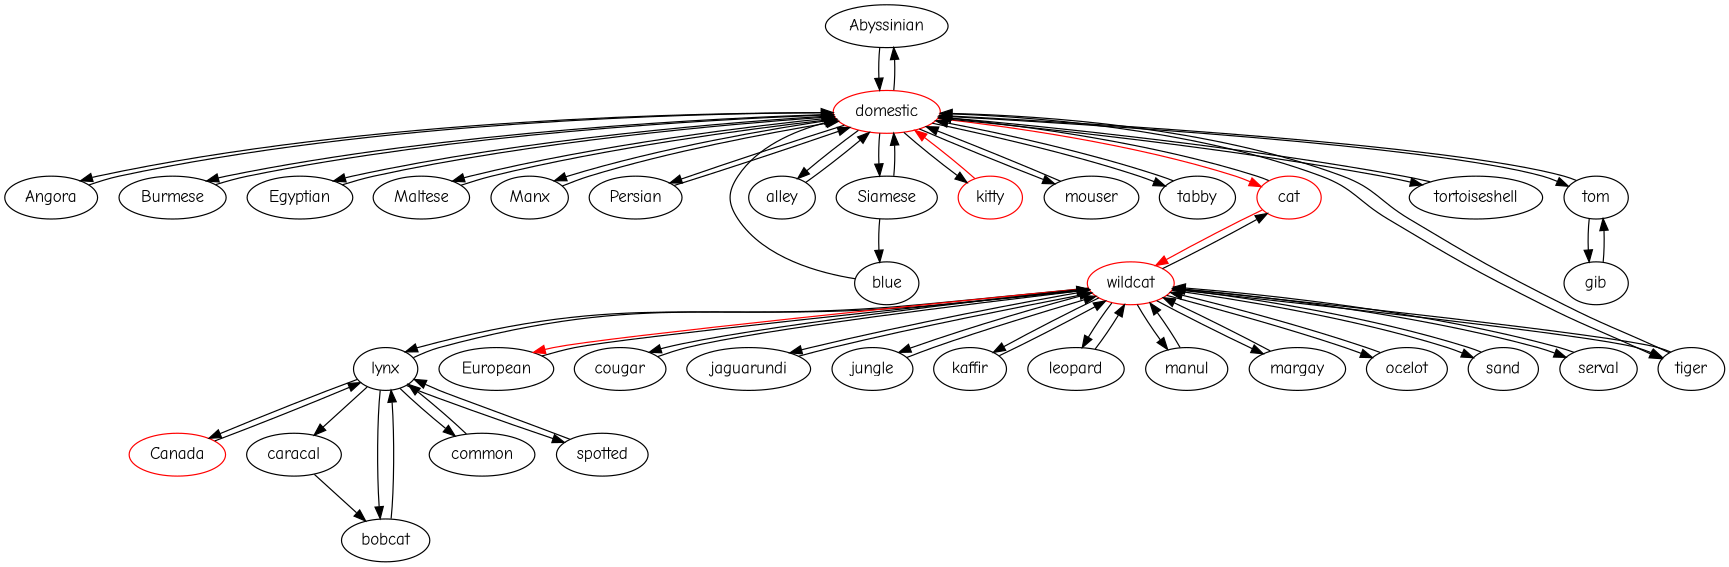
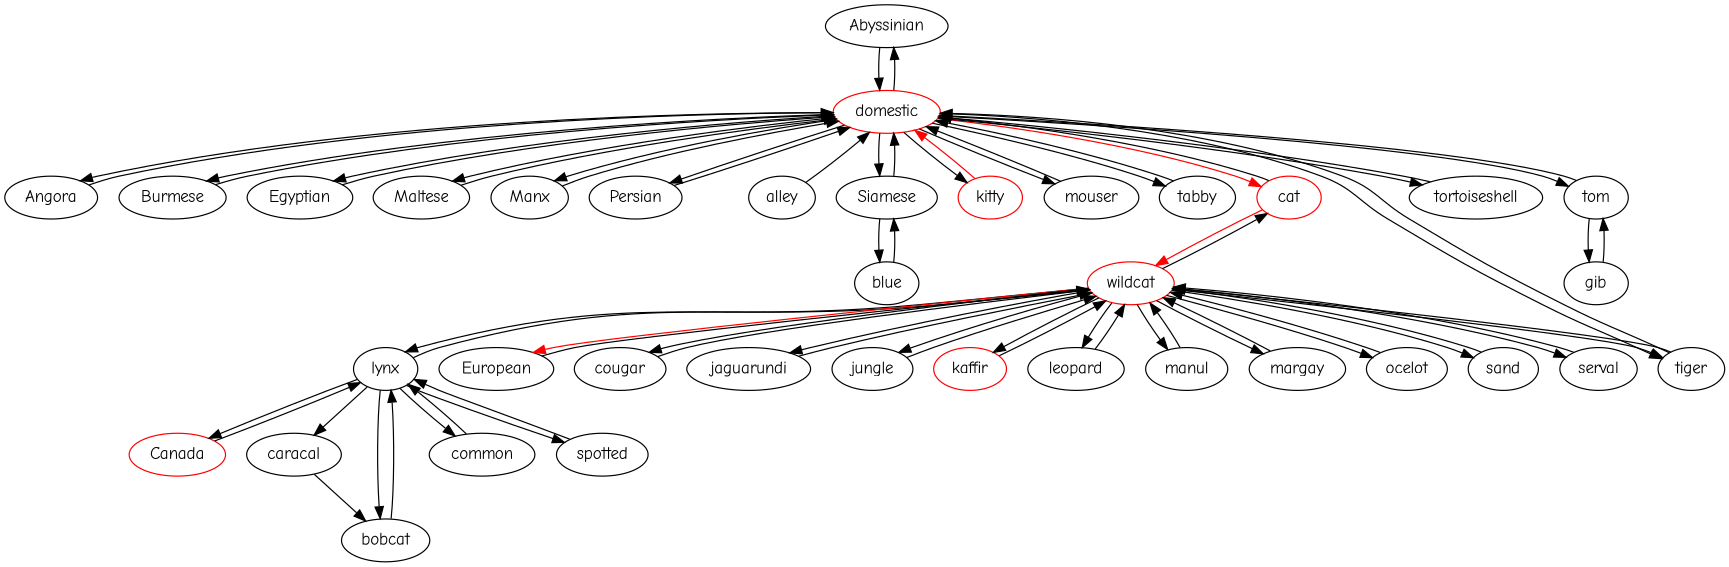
(832, 150) -> none
(734, 212) -> (895, 247)
(970, 369) -> (970, 369)
